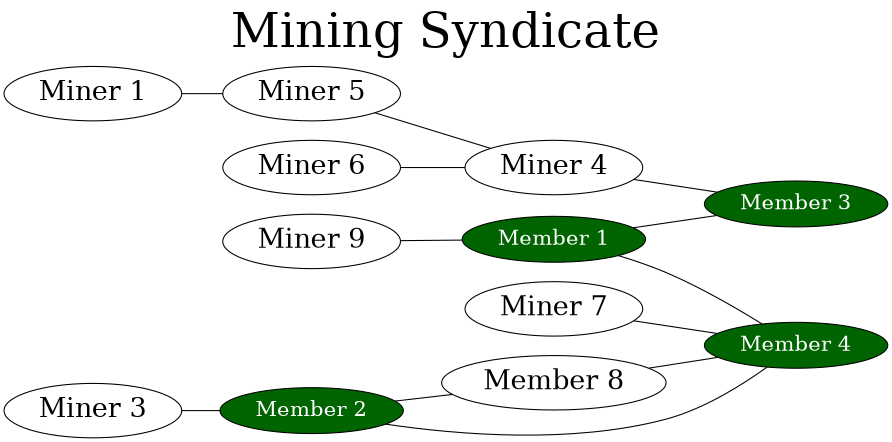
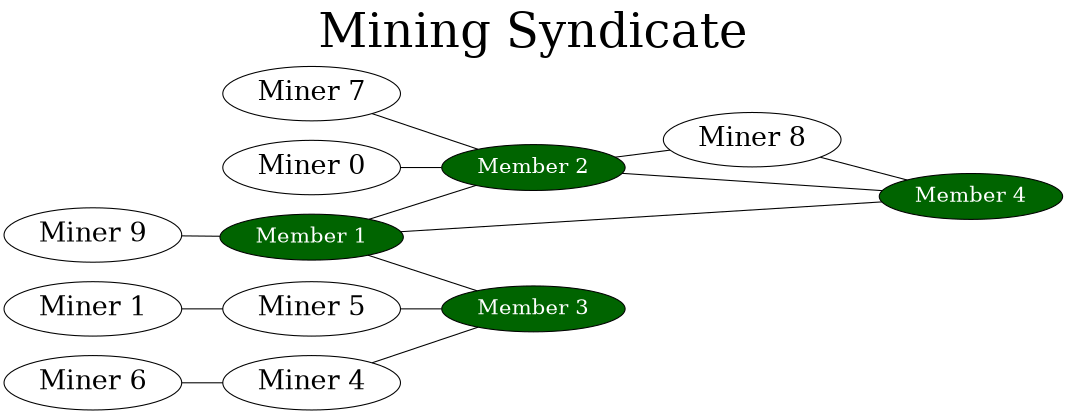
(433, 131) -> (421, 309)
none -> (423, 202)
(676, 327) -> (425, 131)
(554, 383) -> (752, 140)
(93, 411) -> (312, 168)
